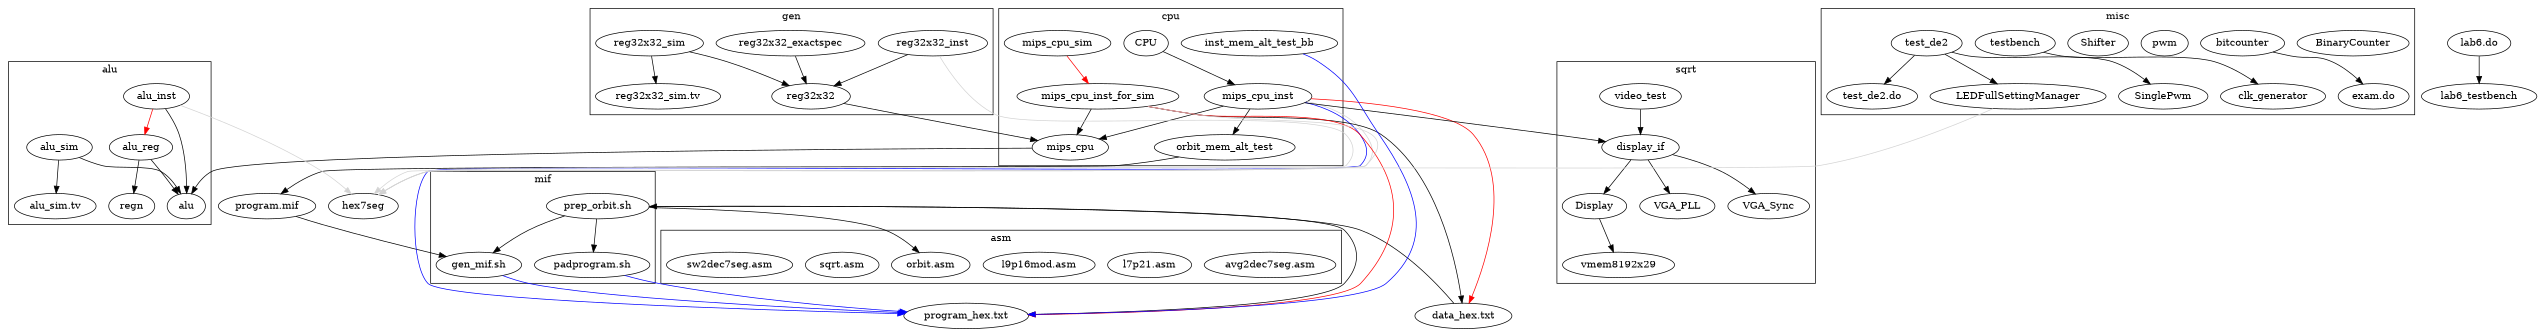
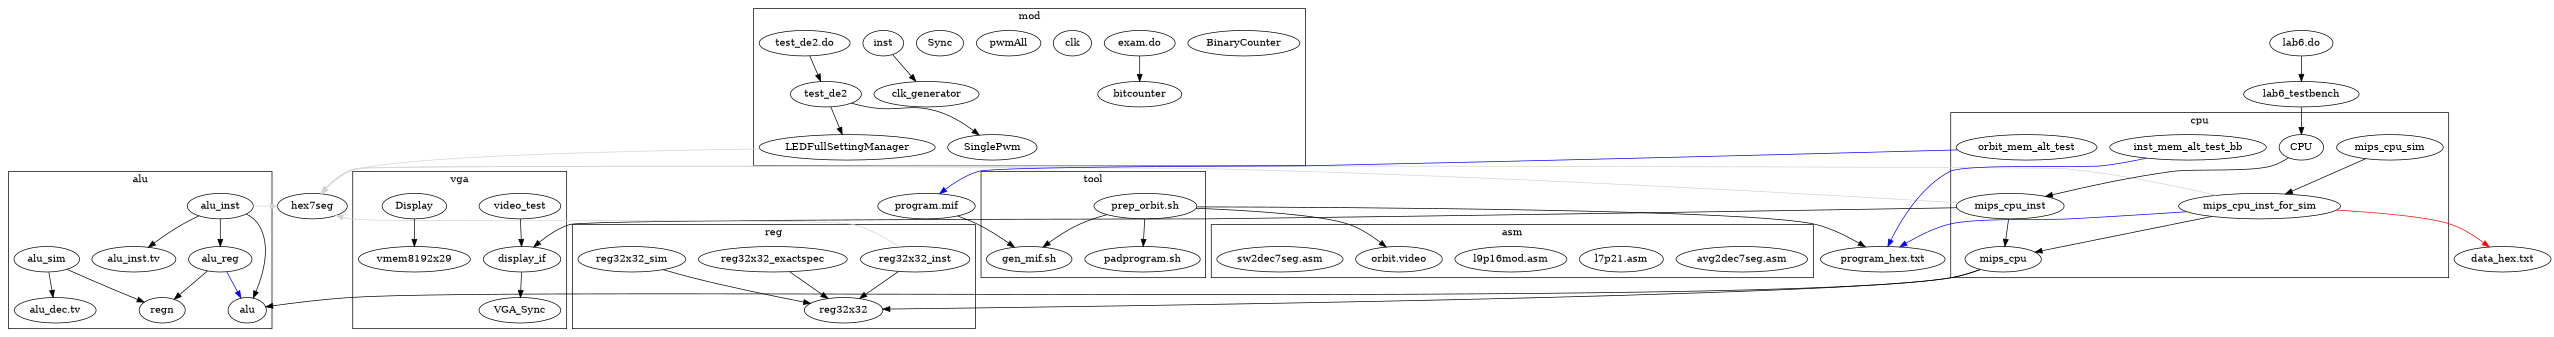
(792, 17) -> (774, 233)
(2118, 17) -> (1030, 17)
none -> (1009, 43)
(2015, 43) -> (883, 43)
(2098, 43) -> (940, 43)
(2165, 43) -> (1072, 43)
(2318, 58) -> (1140, 65)
(1075, 67) -> (2329, 175)
(1902, 67) -> (814, 65)
(1686, 70) -> (460, 180)
(658, 96) -> none
none -> (2301, 117)
(150, 118) -> (220, 229)
(1243, 119) -> none
(937, 122) -> (1436, 300)
(1367, 128) -> (2413, 217)
(1474, 135) -> none
(131, 167) -> (102, 285)
(731, 167) -> (1500, 161)
(163, 174) -> (232, 282)
(1620, 174) -> none
(543, 180) -> (1093, 180)
(419, 191) -> none
(55, 206) -> (55, 310)
(1677, 206) -> none
(1069, 209) -> none
none -> (134, 259)
(1377, 262) -> (2044, 219)
(842, 265) -> none
(931, 265) -> (1399, 259)
(762, 299) -> none
(700, 302) -> none
